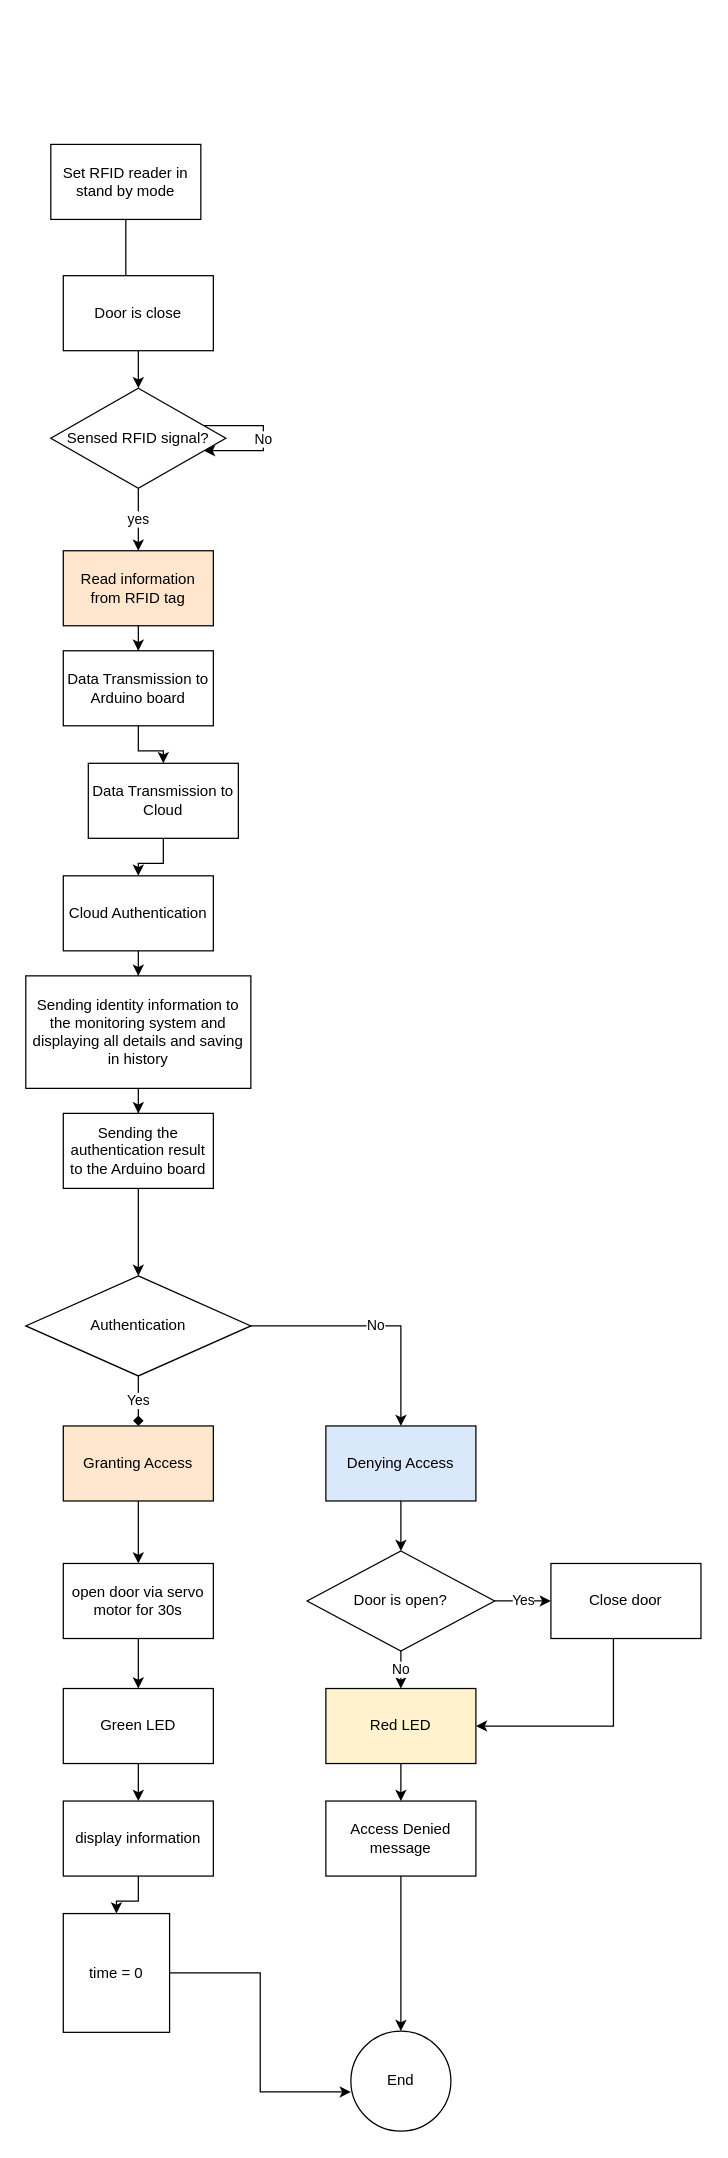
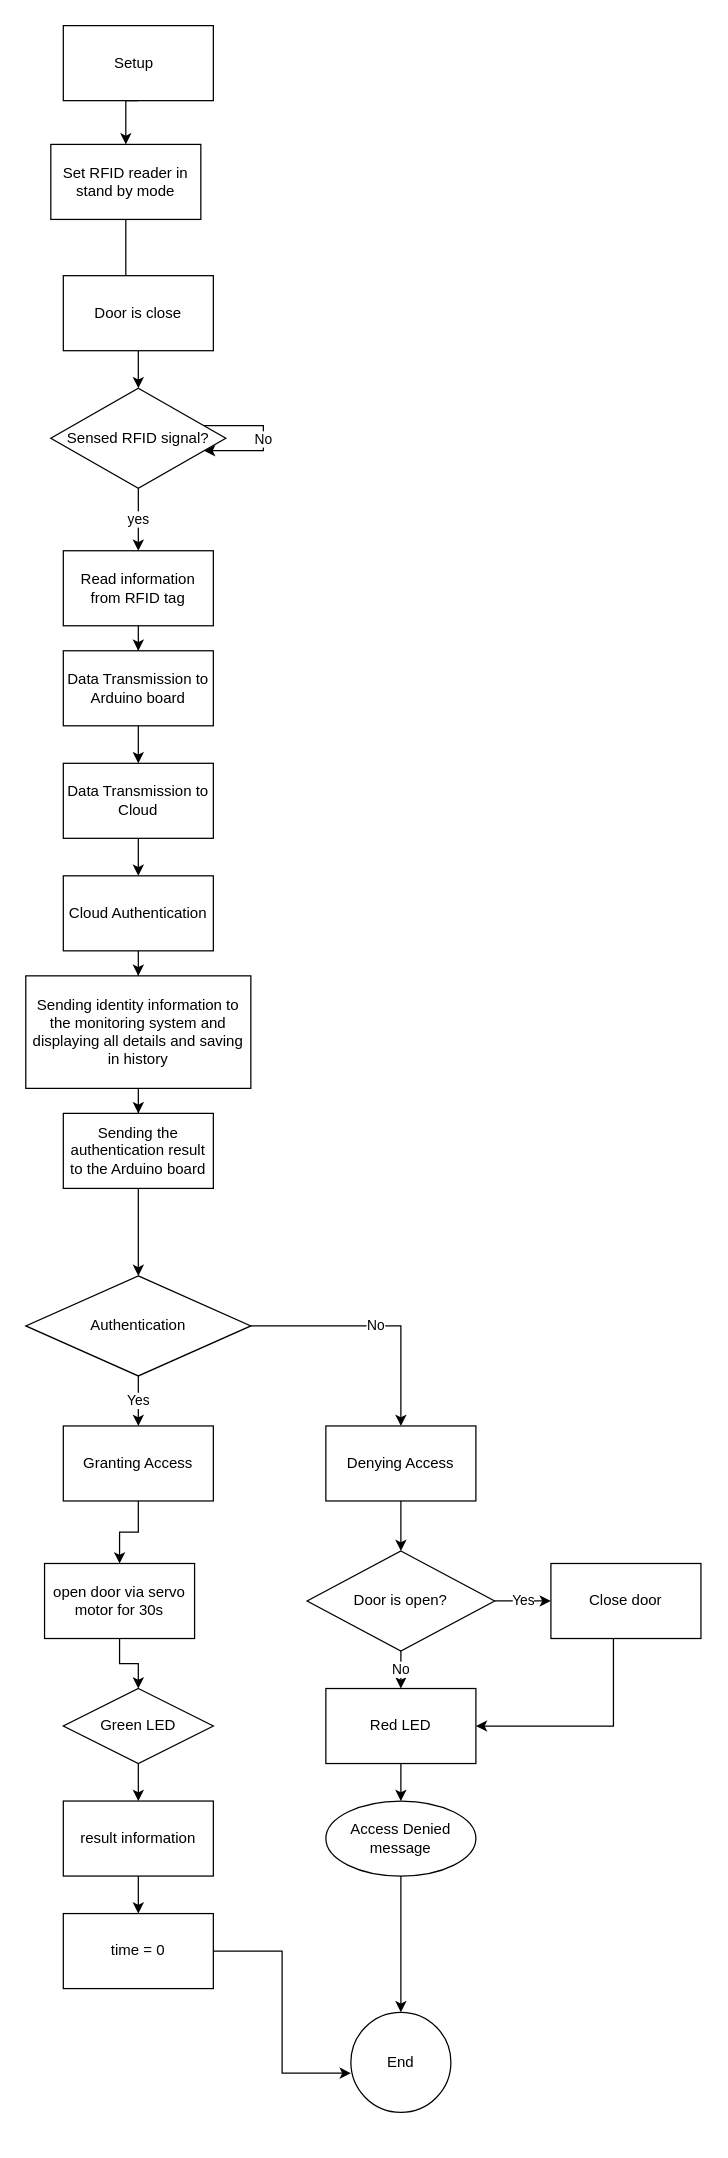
none -> (138, 63)
none -> (126, 112)
(138, 588) -> (138, 588)
(163, 801) -> (138, 801)
(138, 1415) -> (138, 1416)
(138, 1463) -> (138, 1463)
(401, 1463) -> (401, 1463)
(138, 1601) -> (119, 1601)
(138, 1726) -> (138, 1726)
(401, 1726) -> (401, 1726)
(138, 1838) -> (138, 1838)
(401, 1838) -> (401, 1838)
(116, 1973) -> (138, 1951)
(401, 2081) -> (401, 2062)
